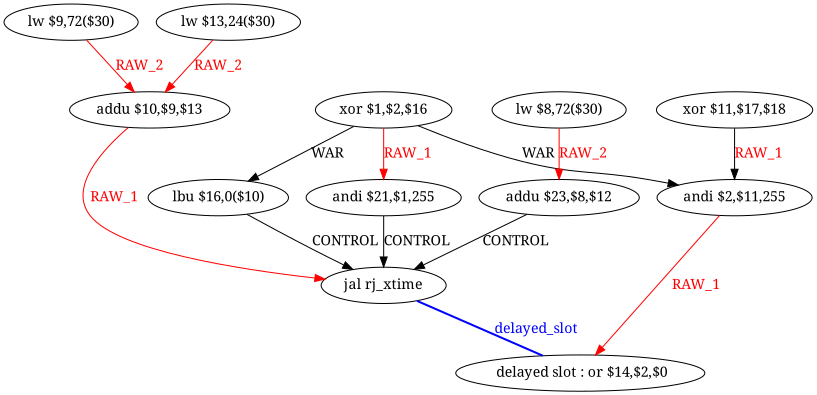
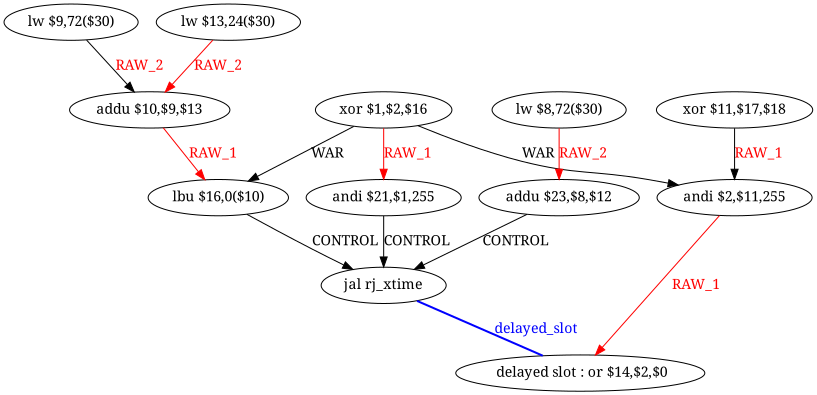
(107, 62) -> (107, 62)
(147, 246) -> (181, 150)
